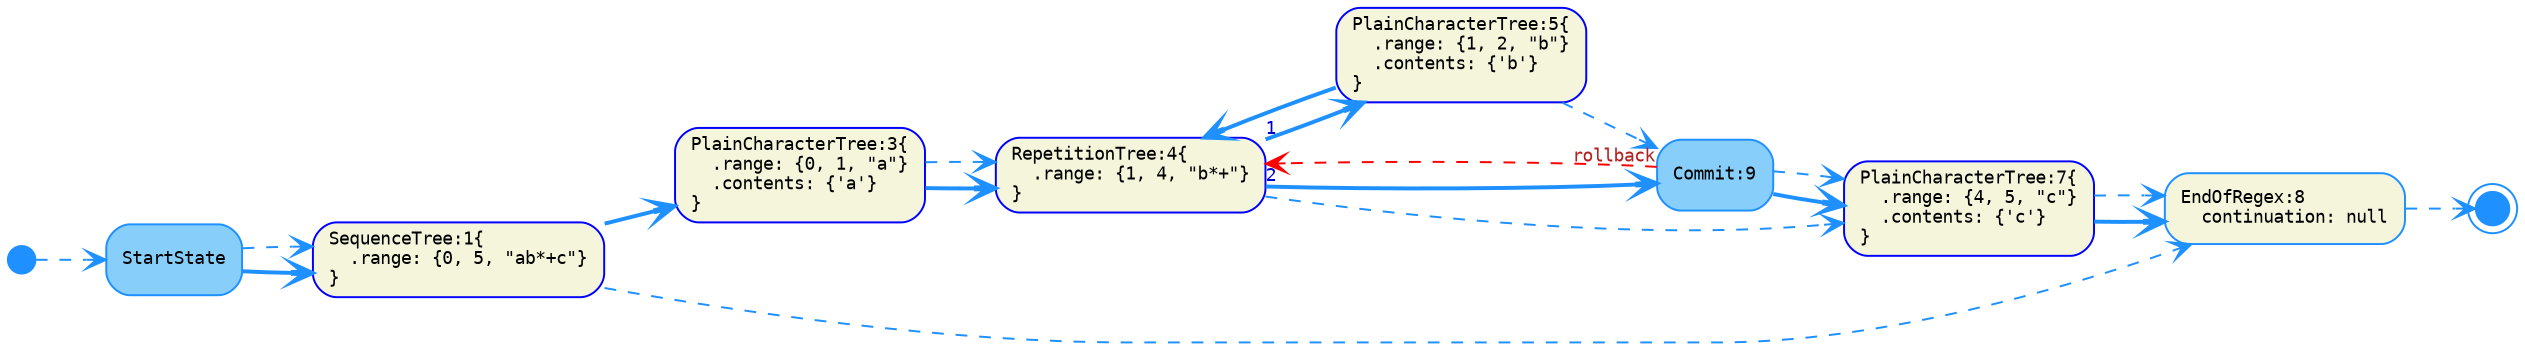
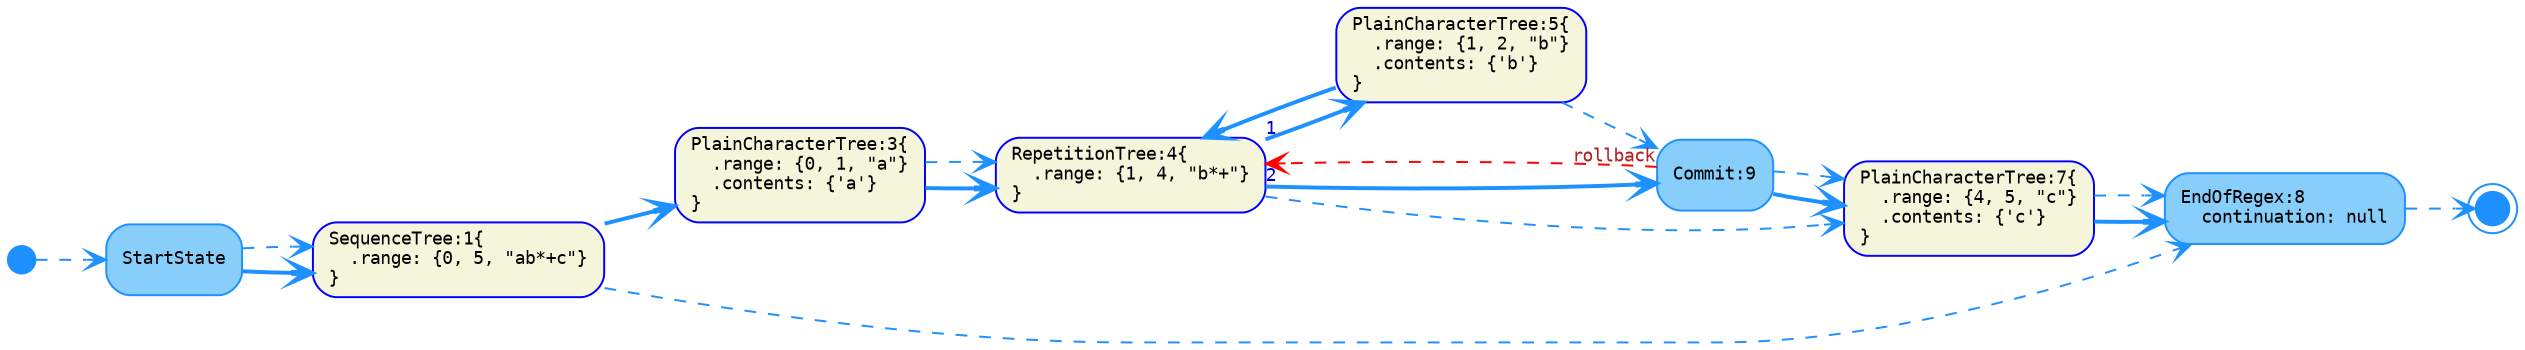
(2285, 209) -> (2285, 209)
